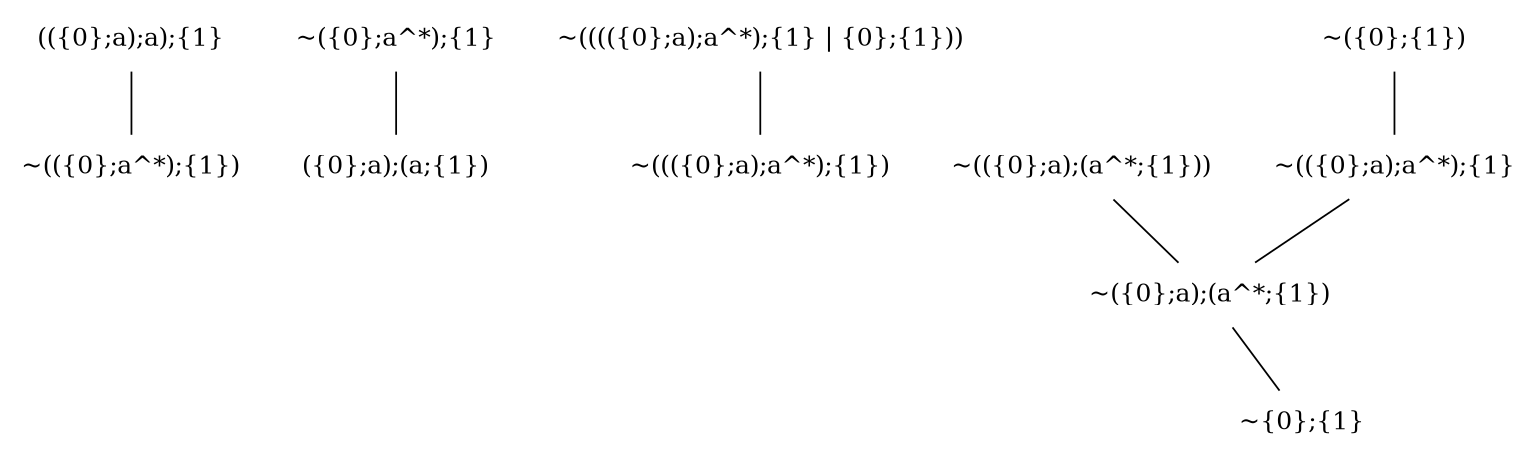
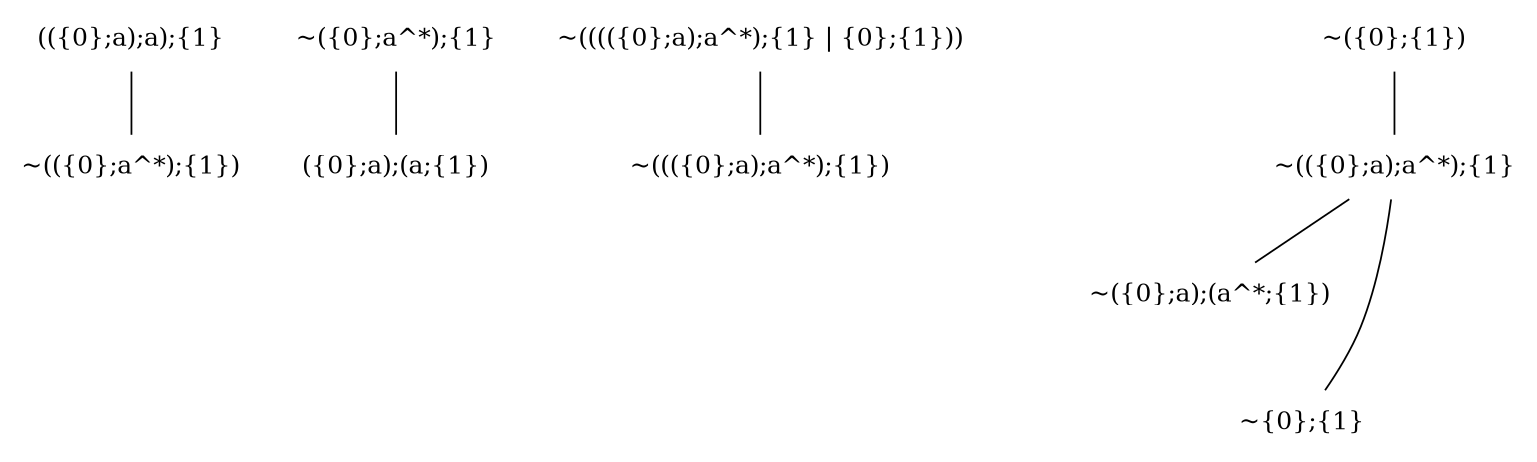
(1082, 167) -> none
(1256, 359) -> (1370, 299)
